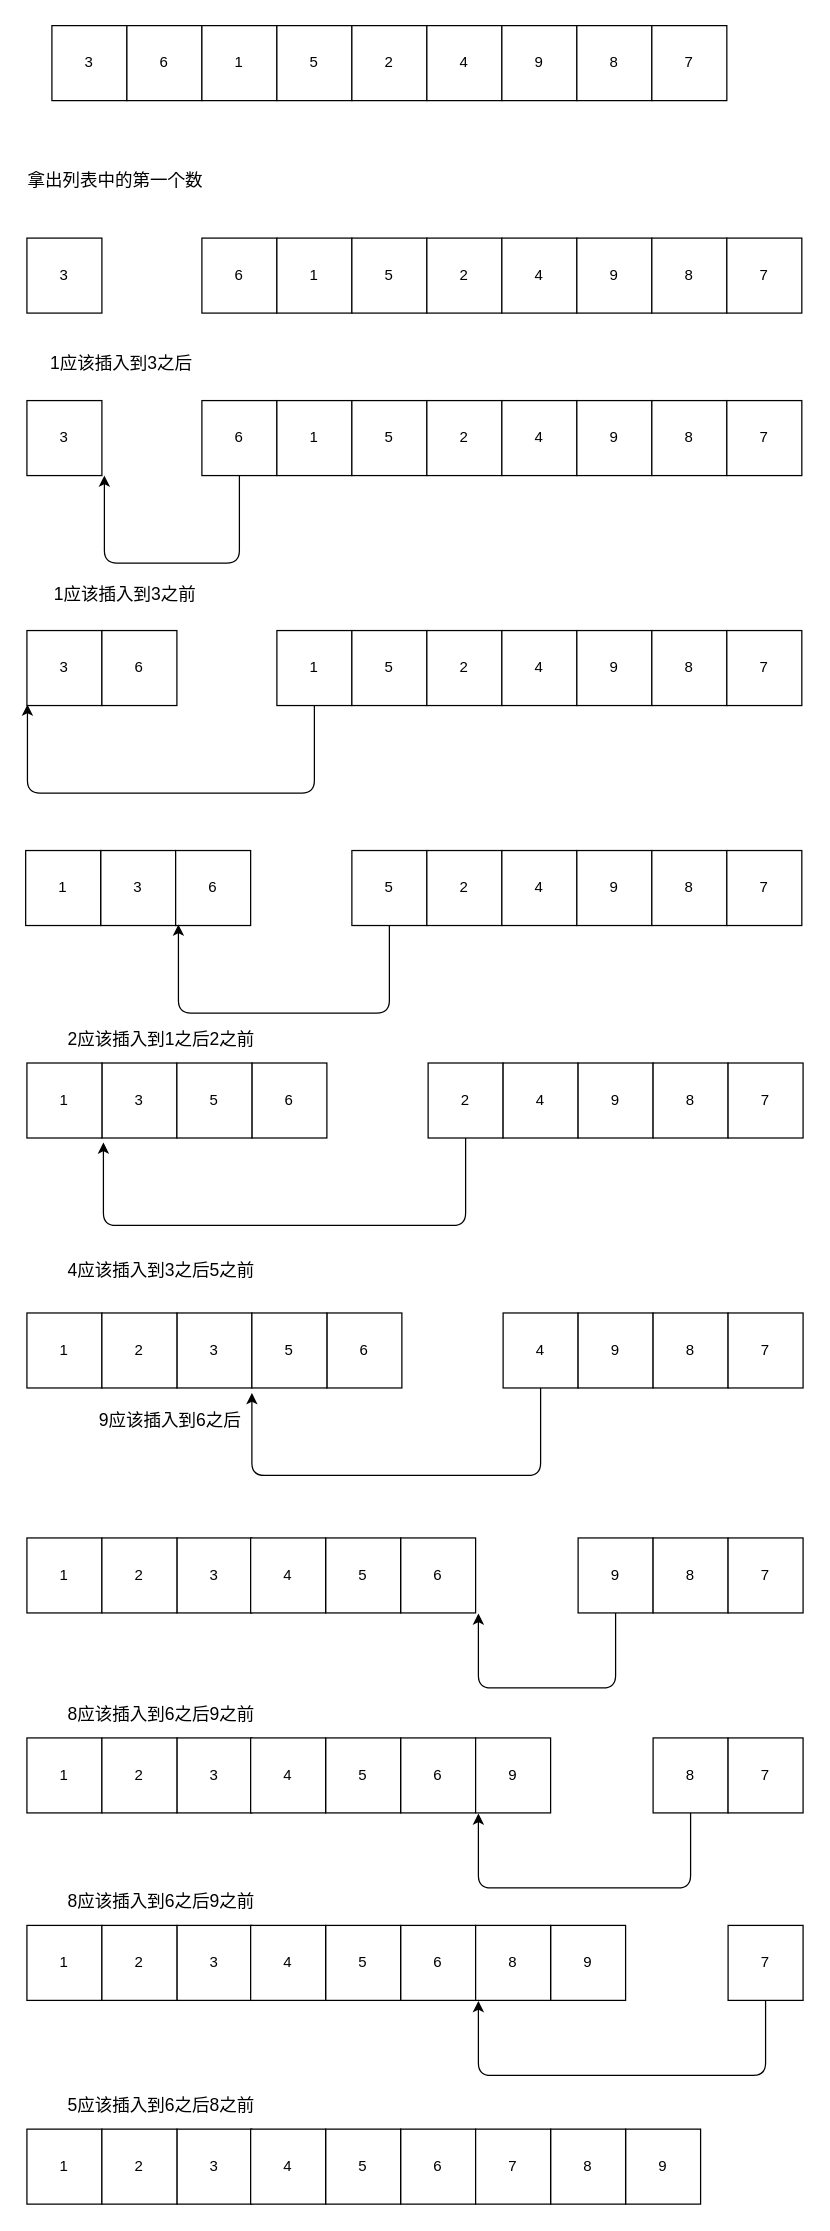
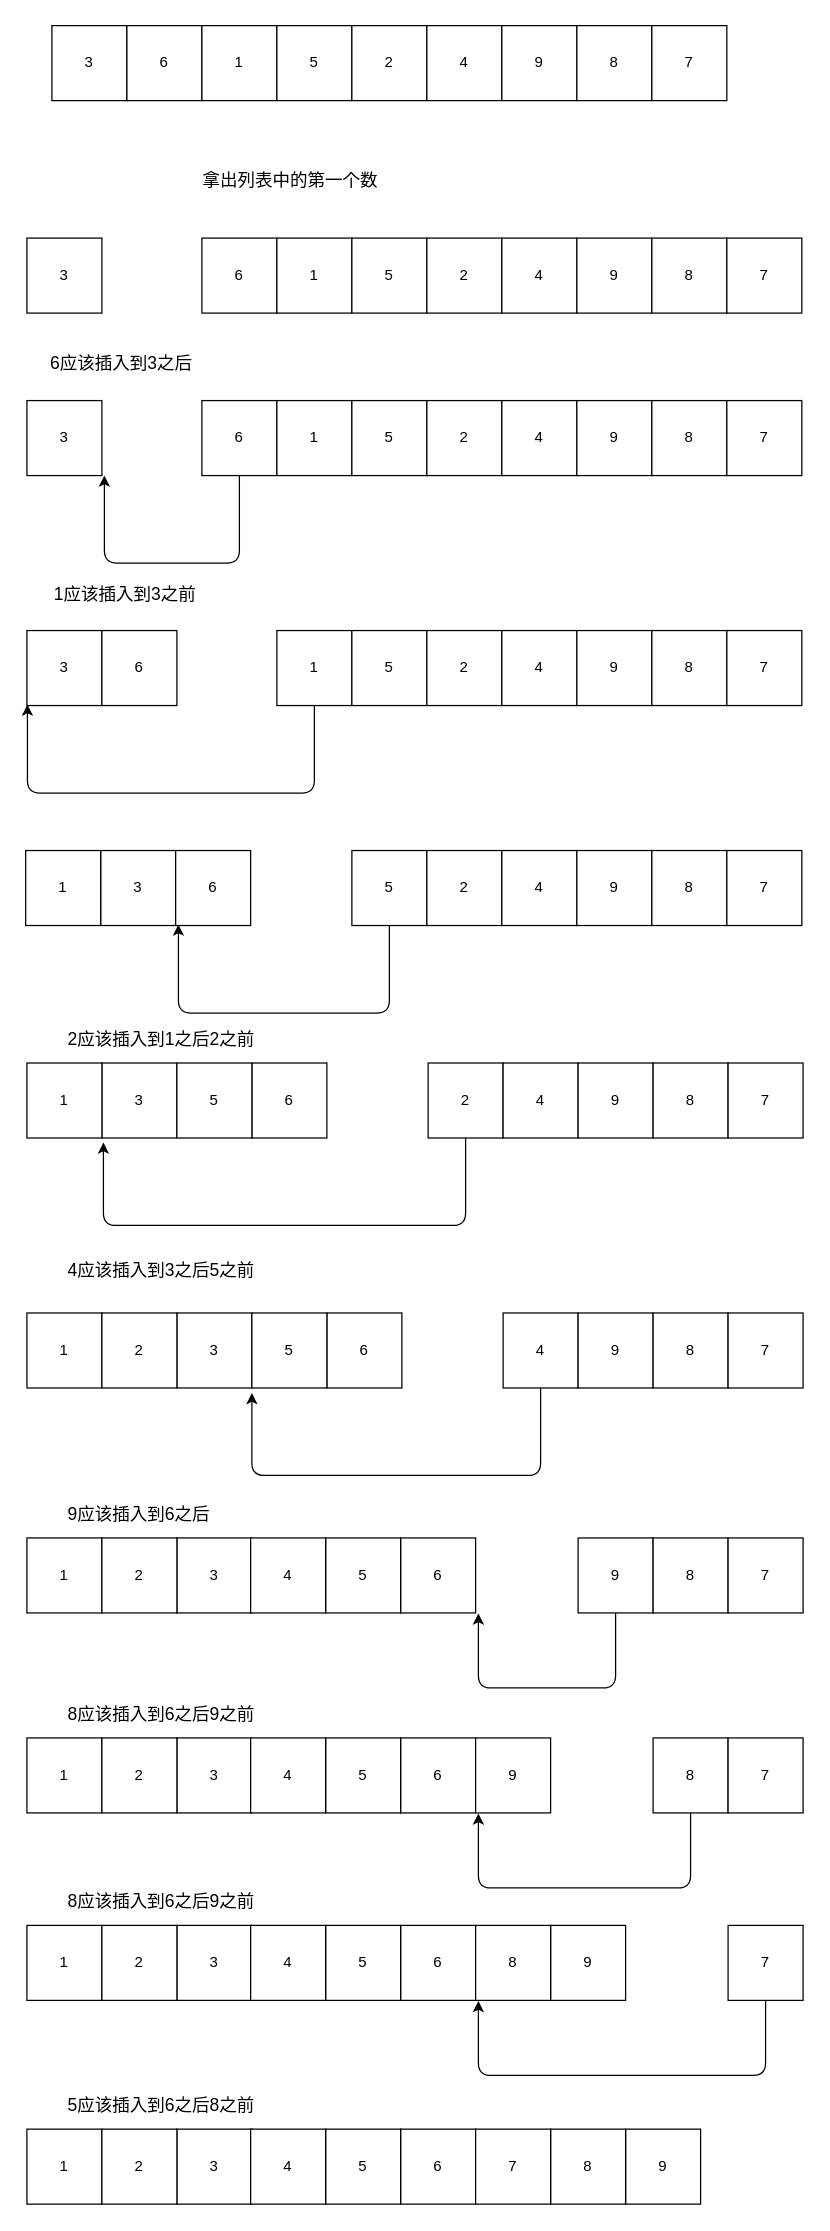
(126, 179) -> (301, 179)
(112, 362) -> (112, 362)
(178, 1419) -> (147, 1513)
